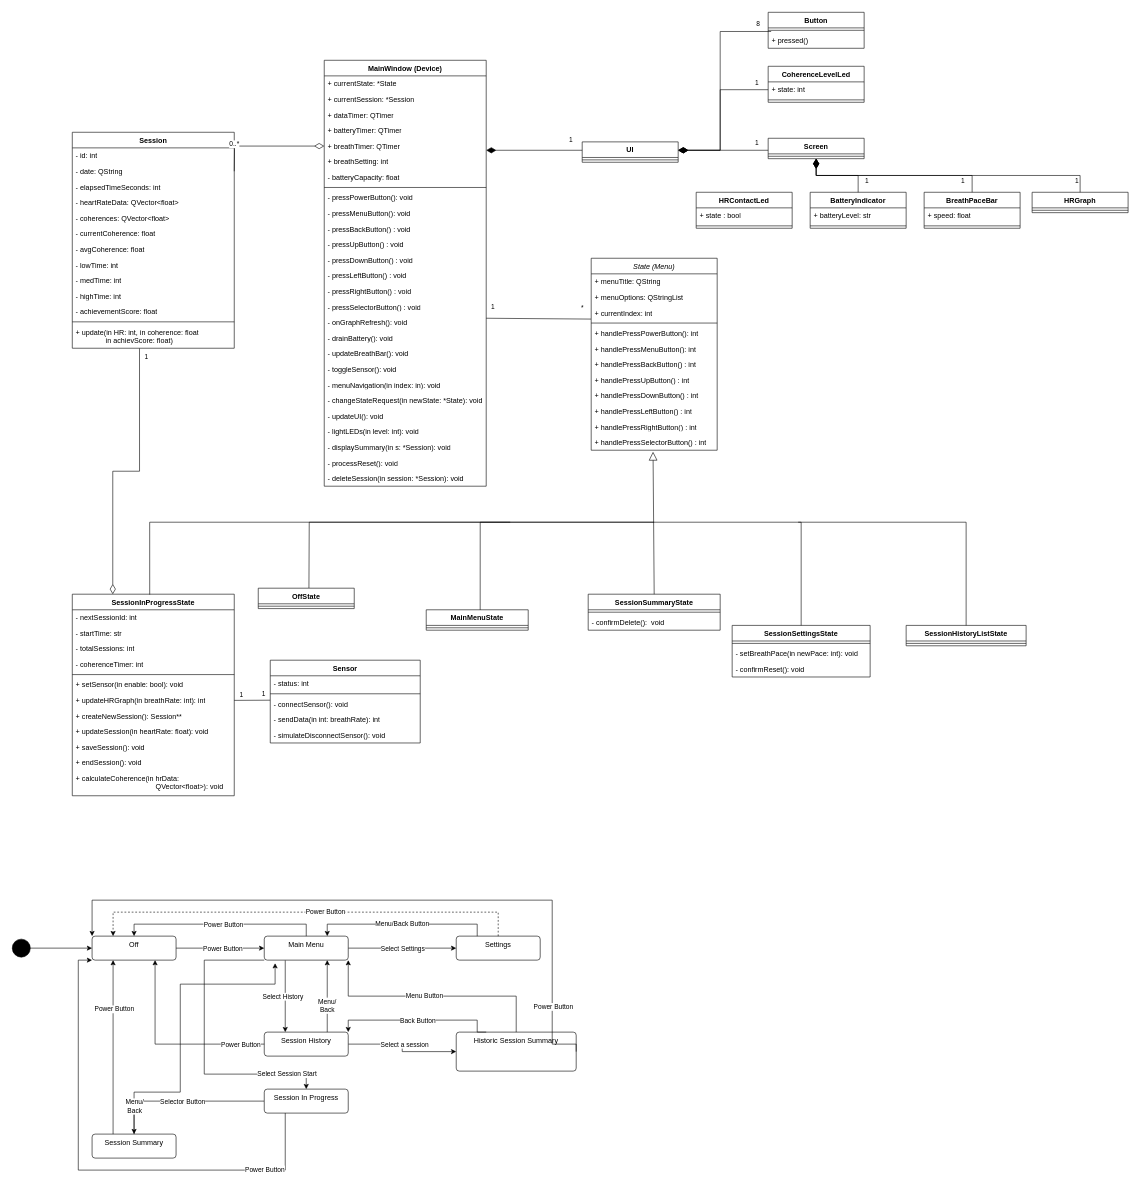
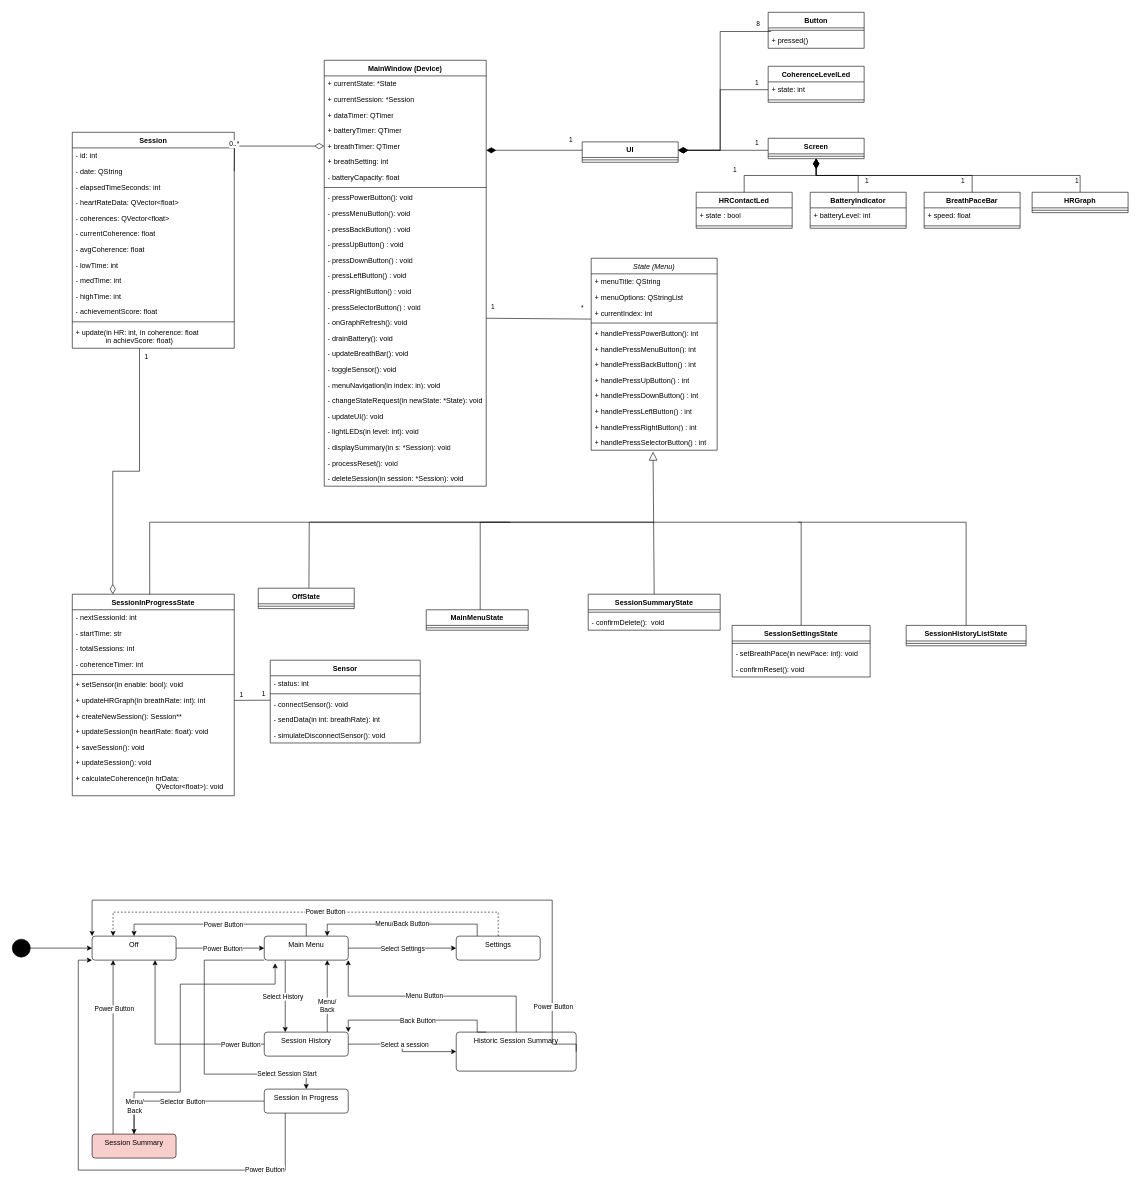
none -> (772, 176)
(848, 216) -> (848, 216)
(112, 764) -> (118, 764)
(134, 1146) -> (134, 1146)
